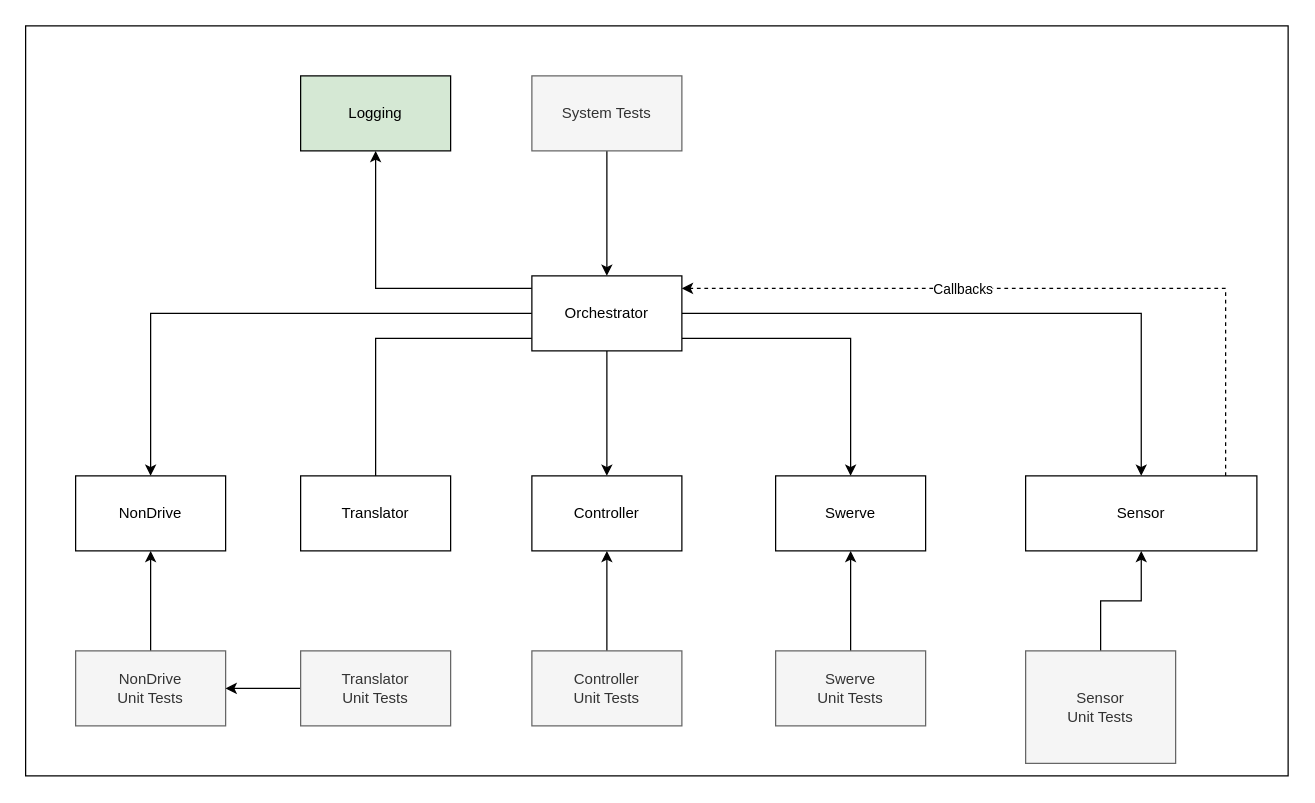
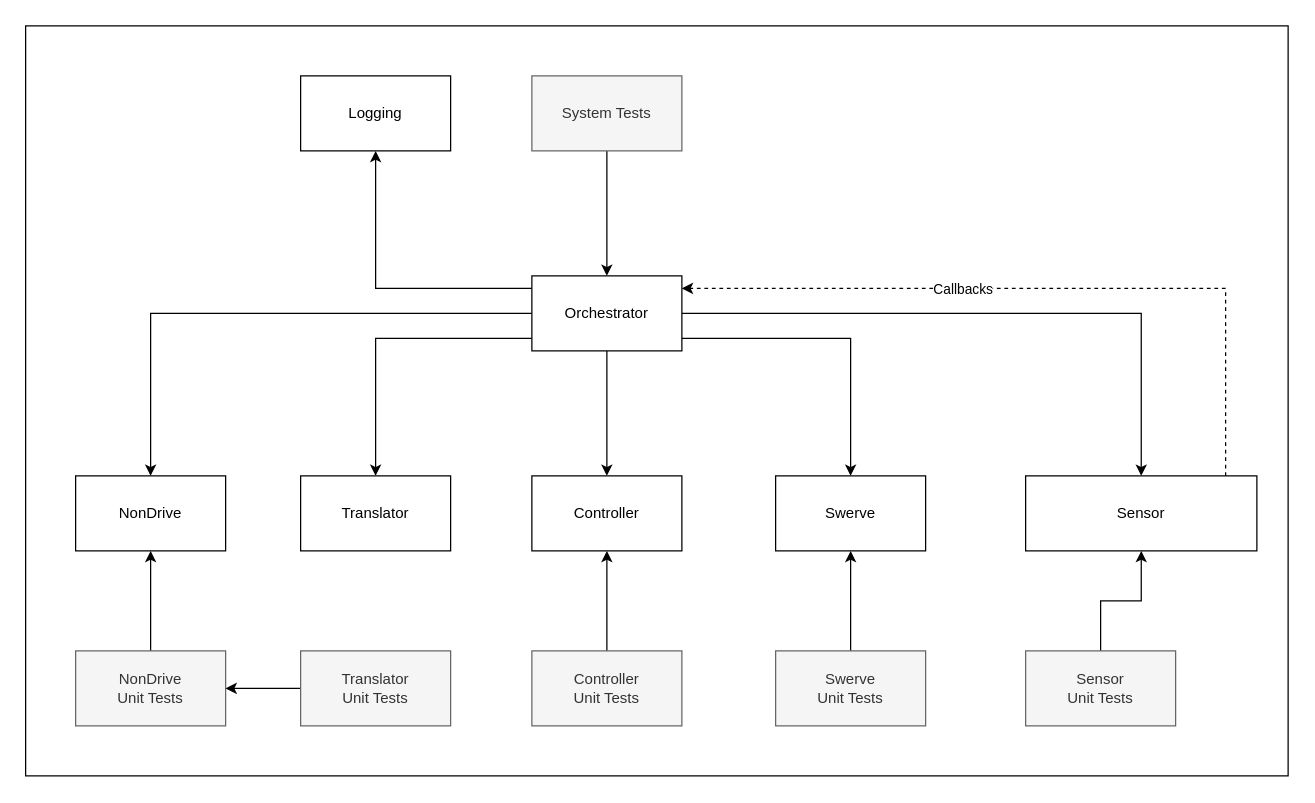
(376, 113) -> (376, 113)
(376, 469) -> (376, 466)
(1101, 707) -> (1101, 688)
